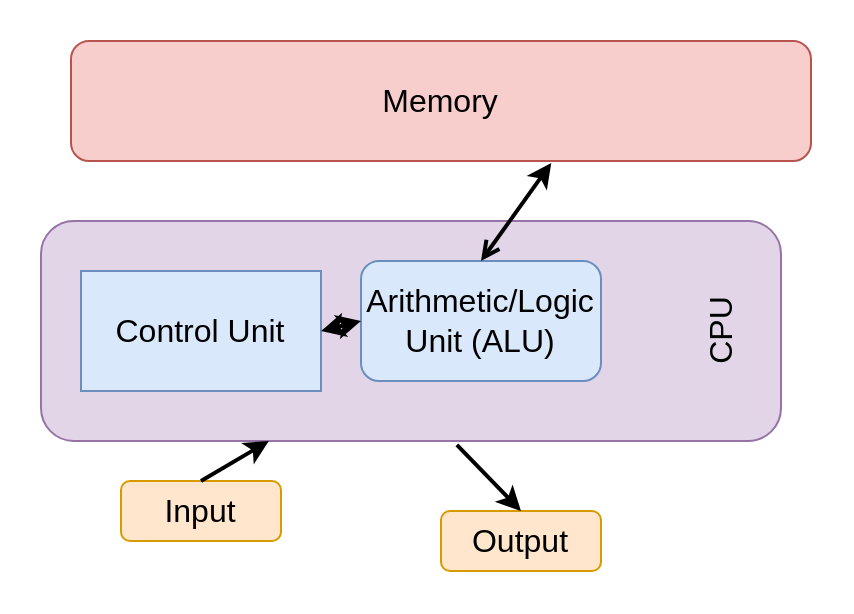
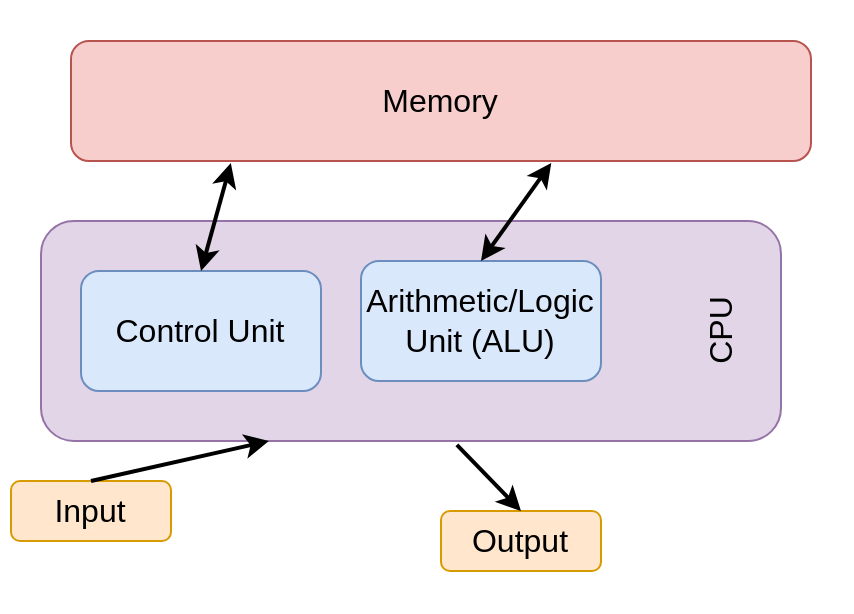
none -> (216, 217)
(491, 247) -> (492, 245)
(341, 326) -> none
(201, 331) -> (201, 331)
(201, 511) -> (91, 511)
